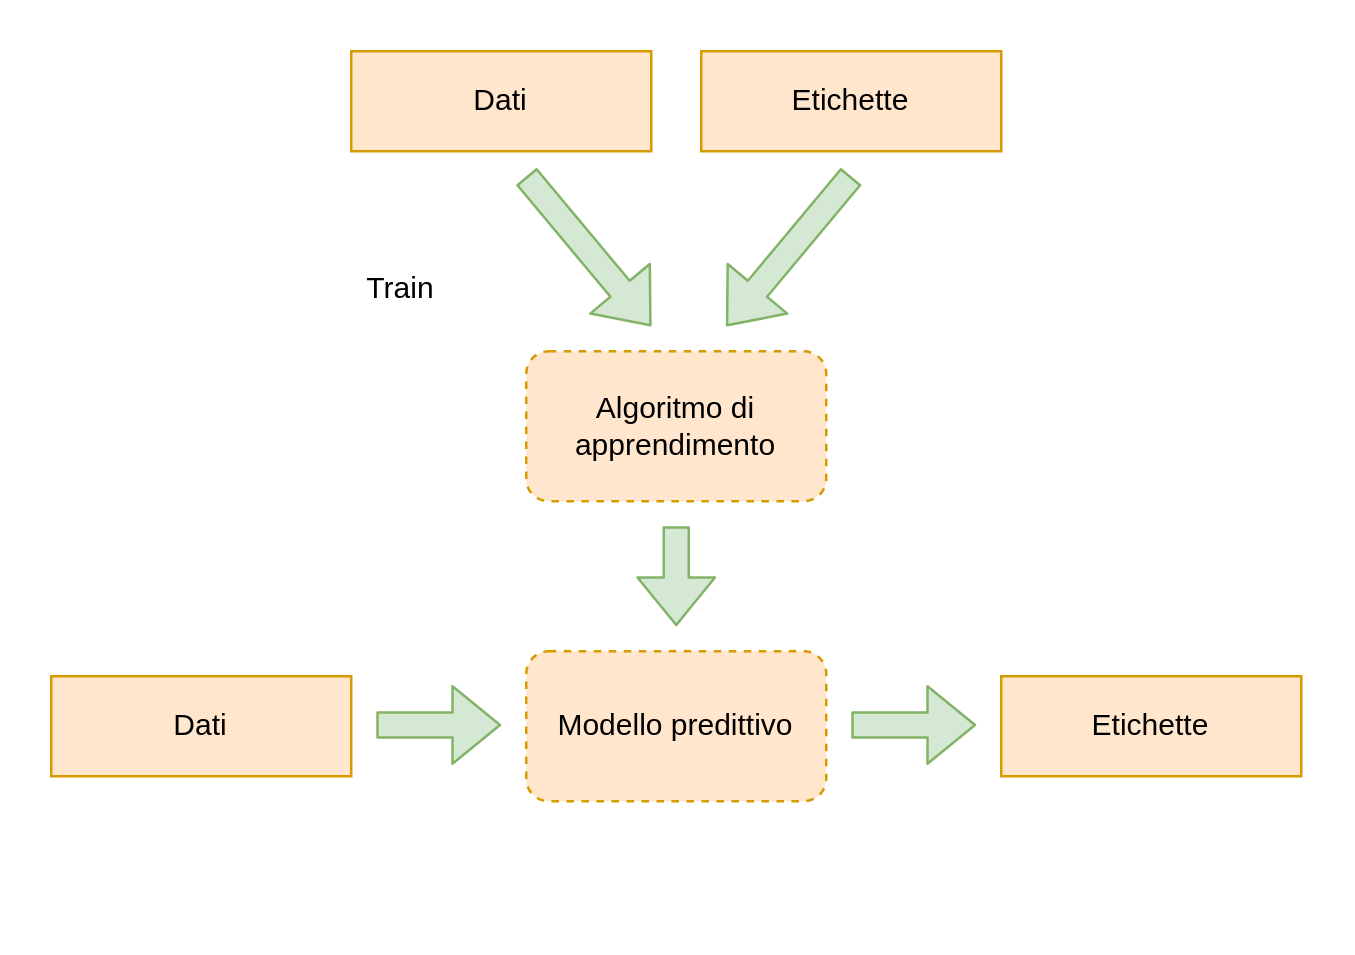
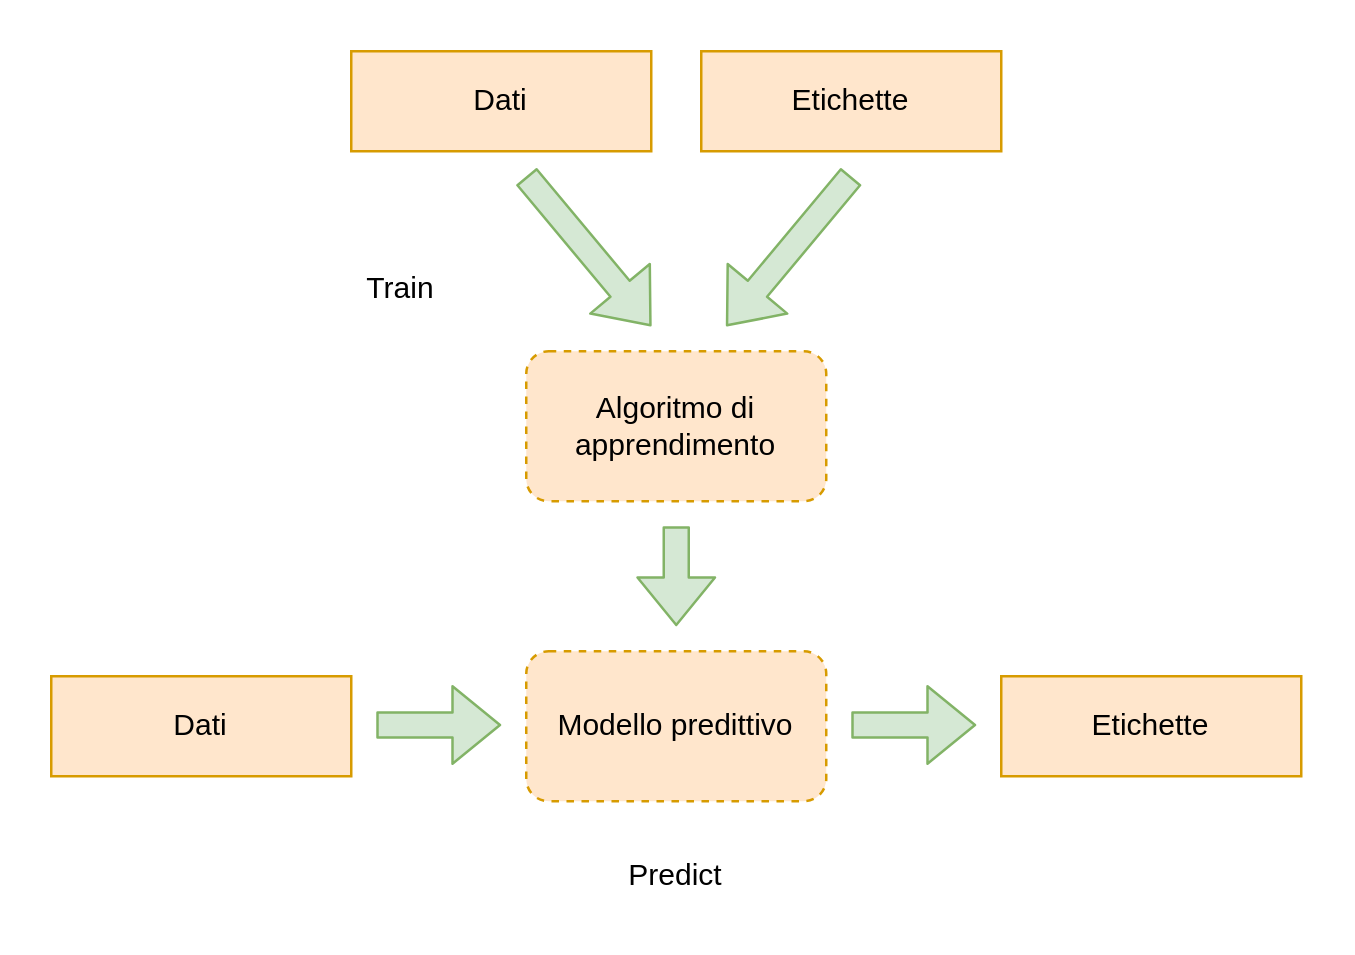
none -> (676, 876)
